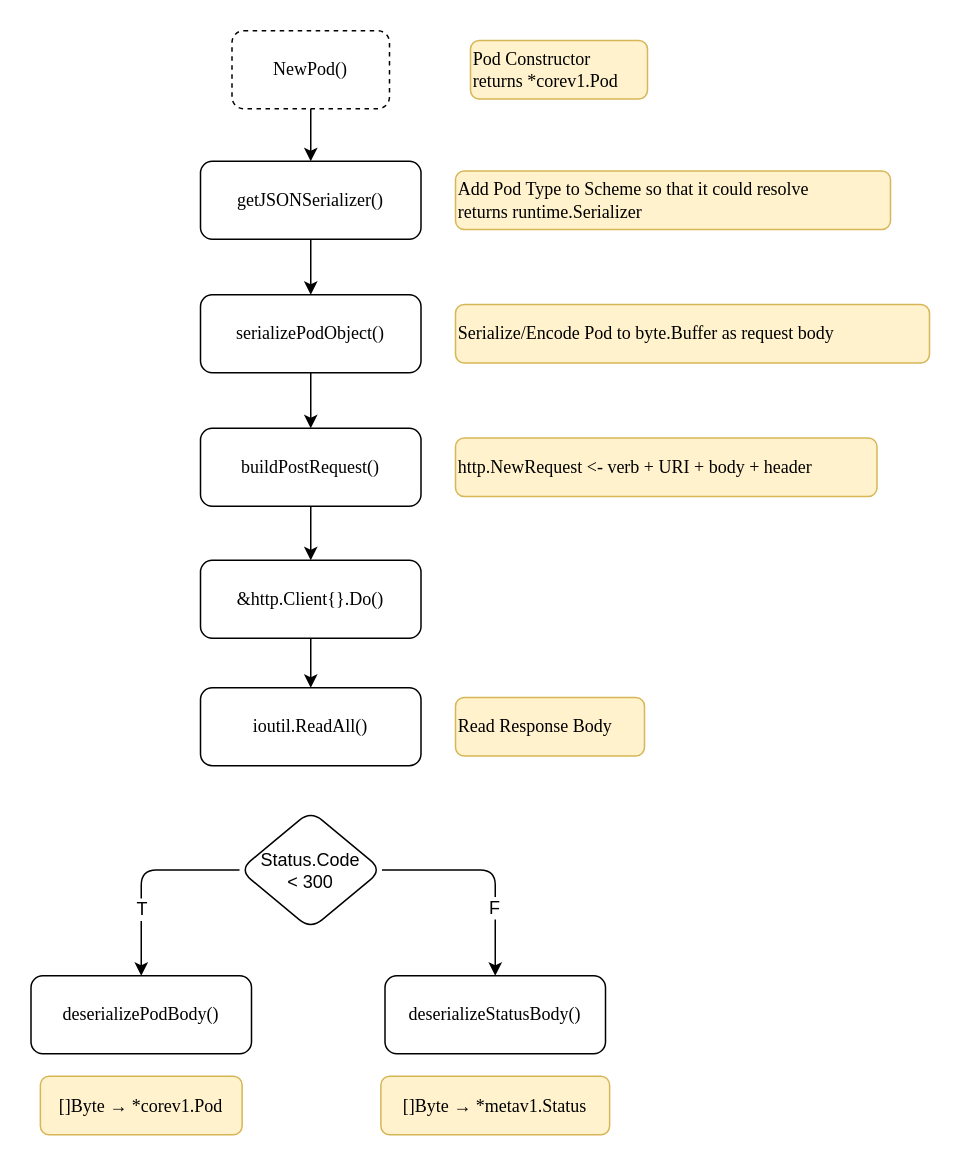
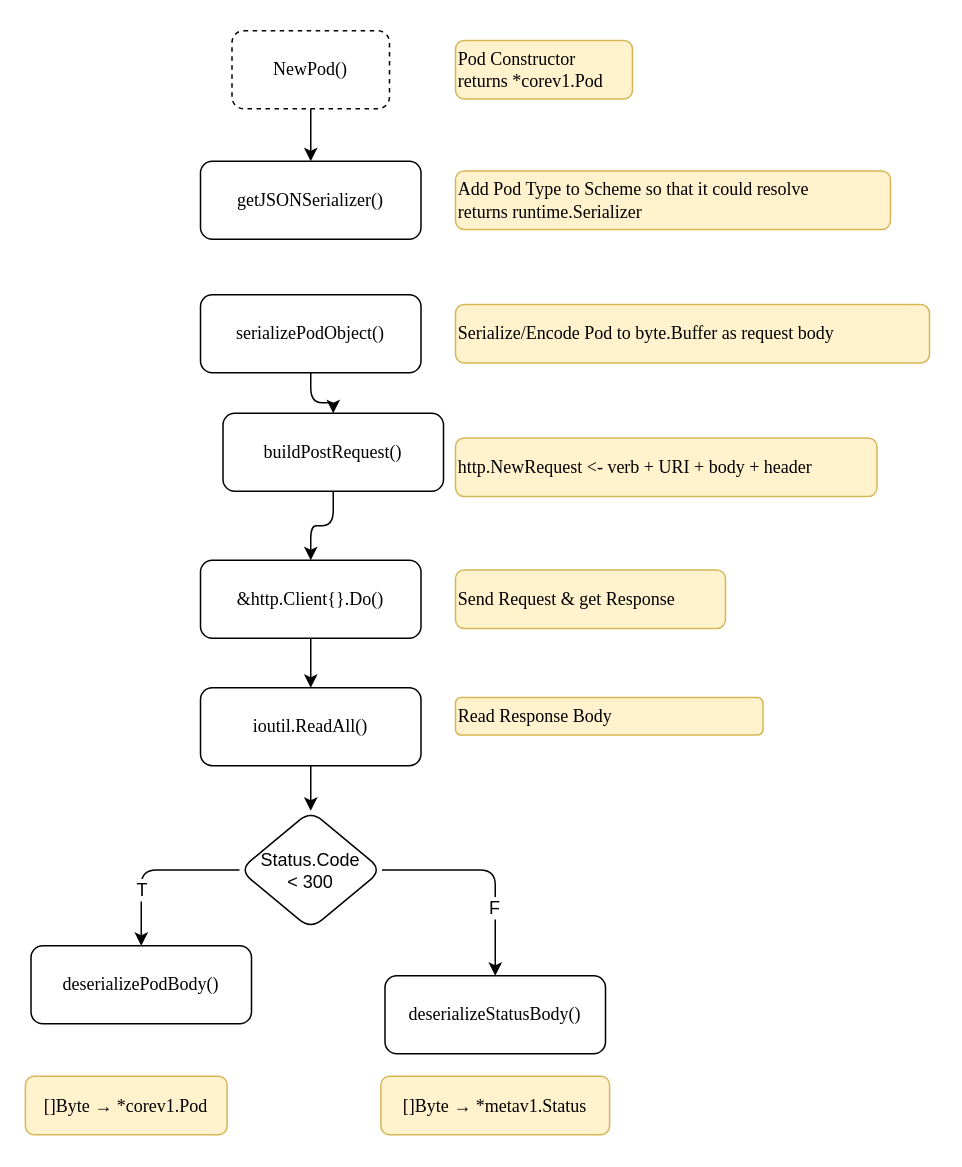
(559, 70) -> (544, 70)
(311, 266) -> none
(311, 467) -> (333, 452)
none -> (590, 599)
(550, 727) -> (609, 716)
none -> (311, 790)
(141, 1015) -> (141, 985)
(141, 1106) -> (126, 1106)
